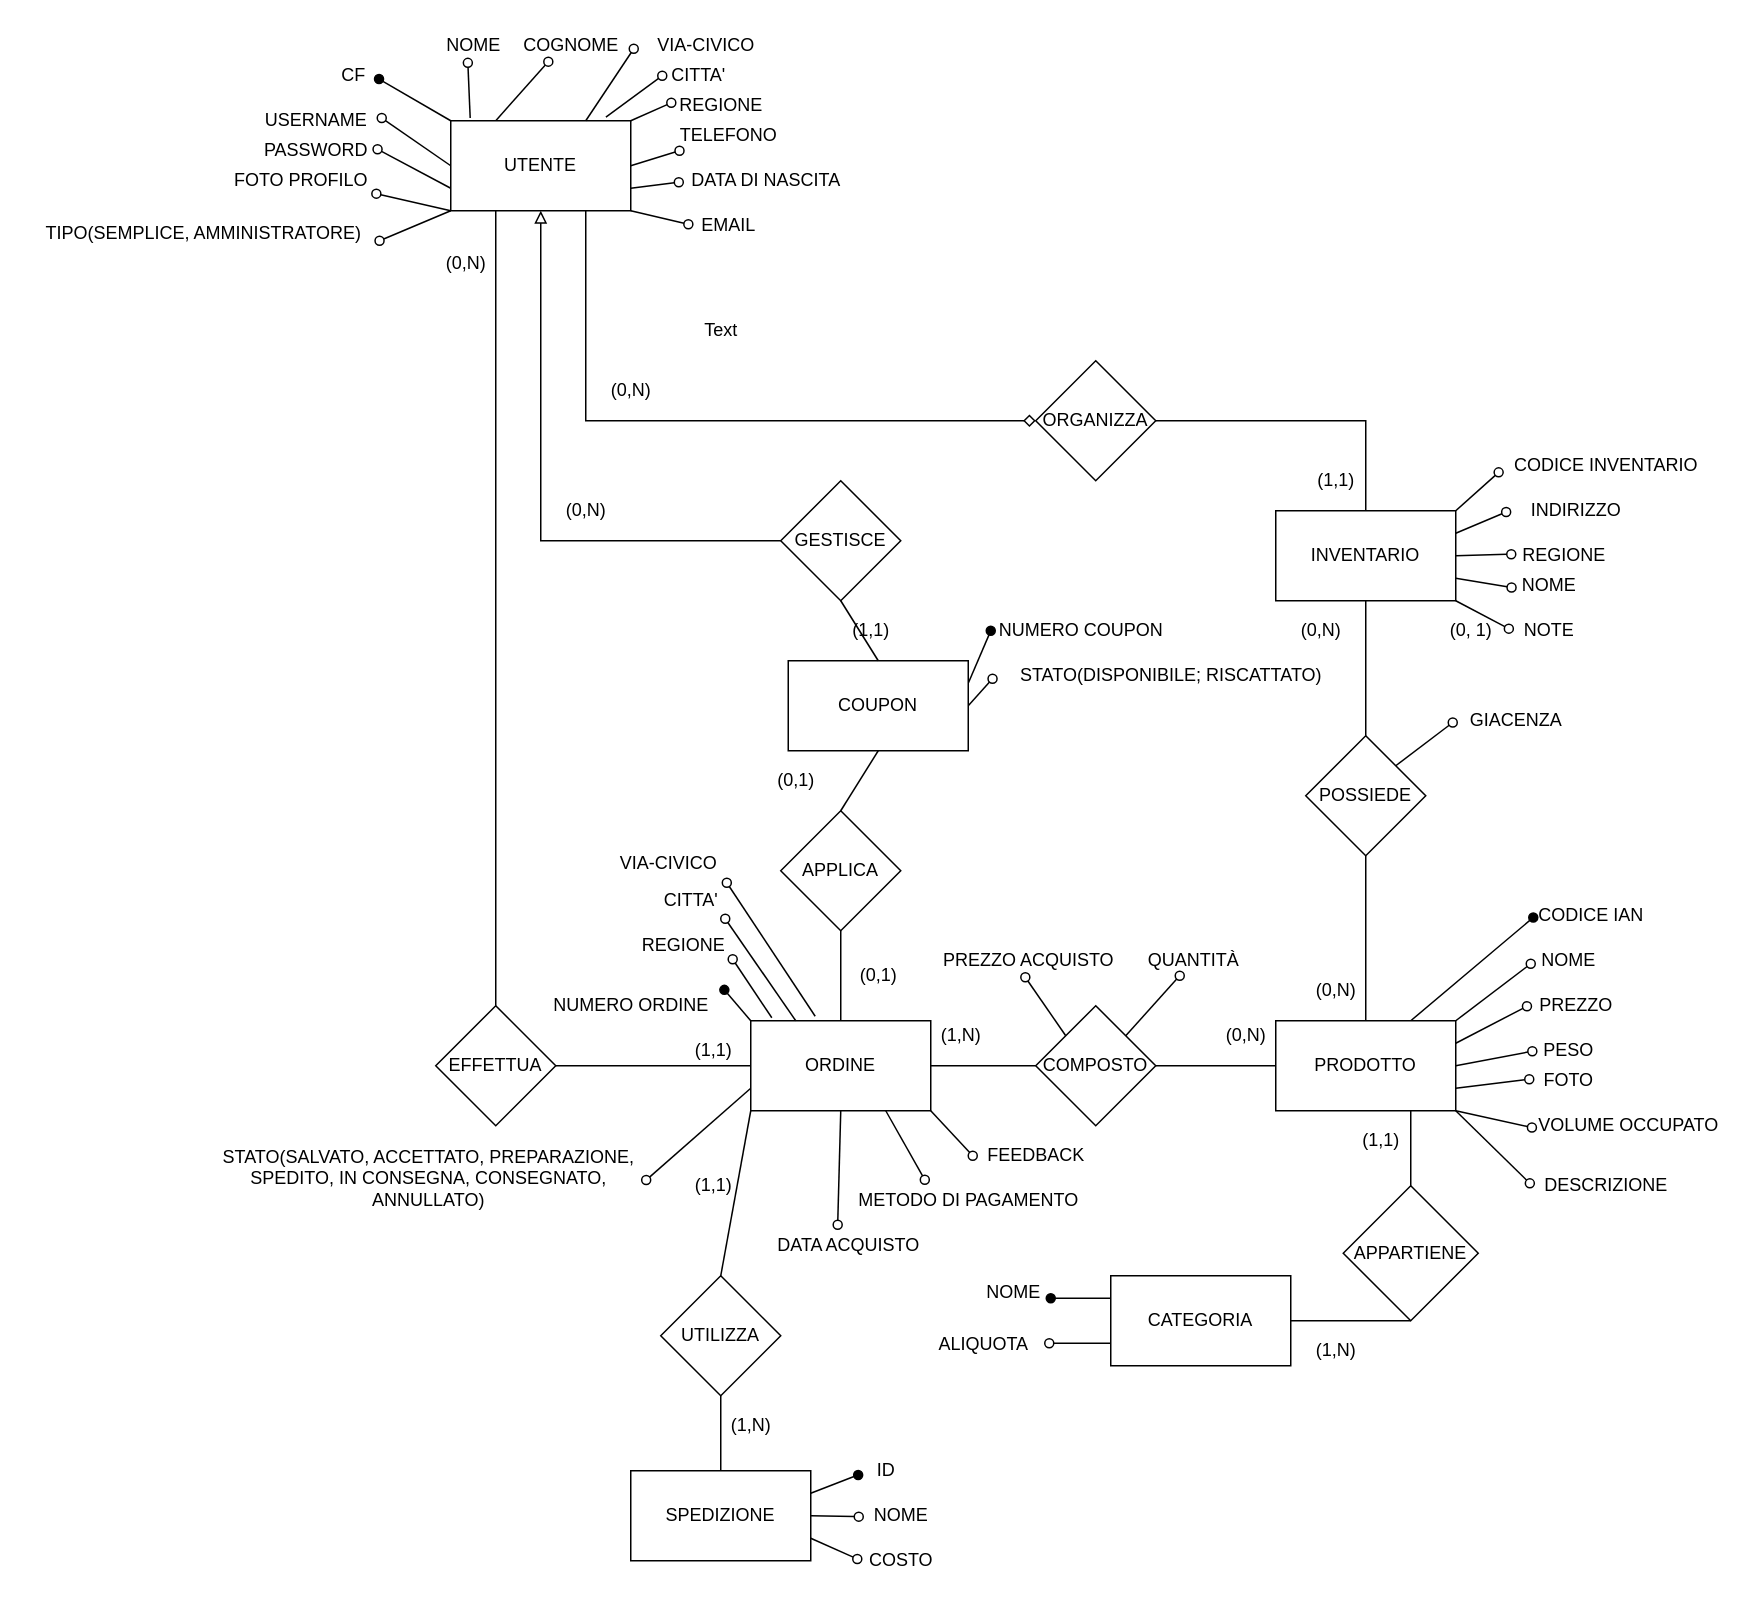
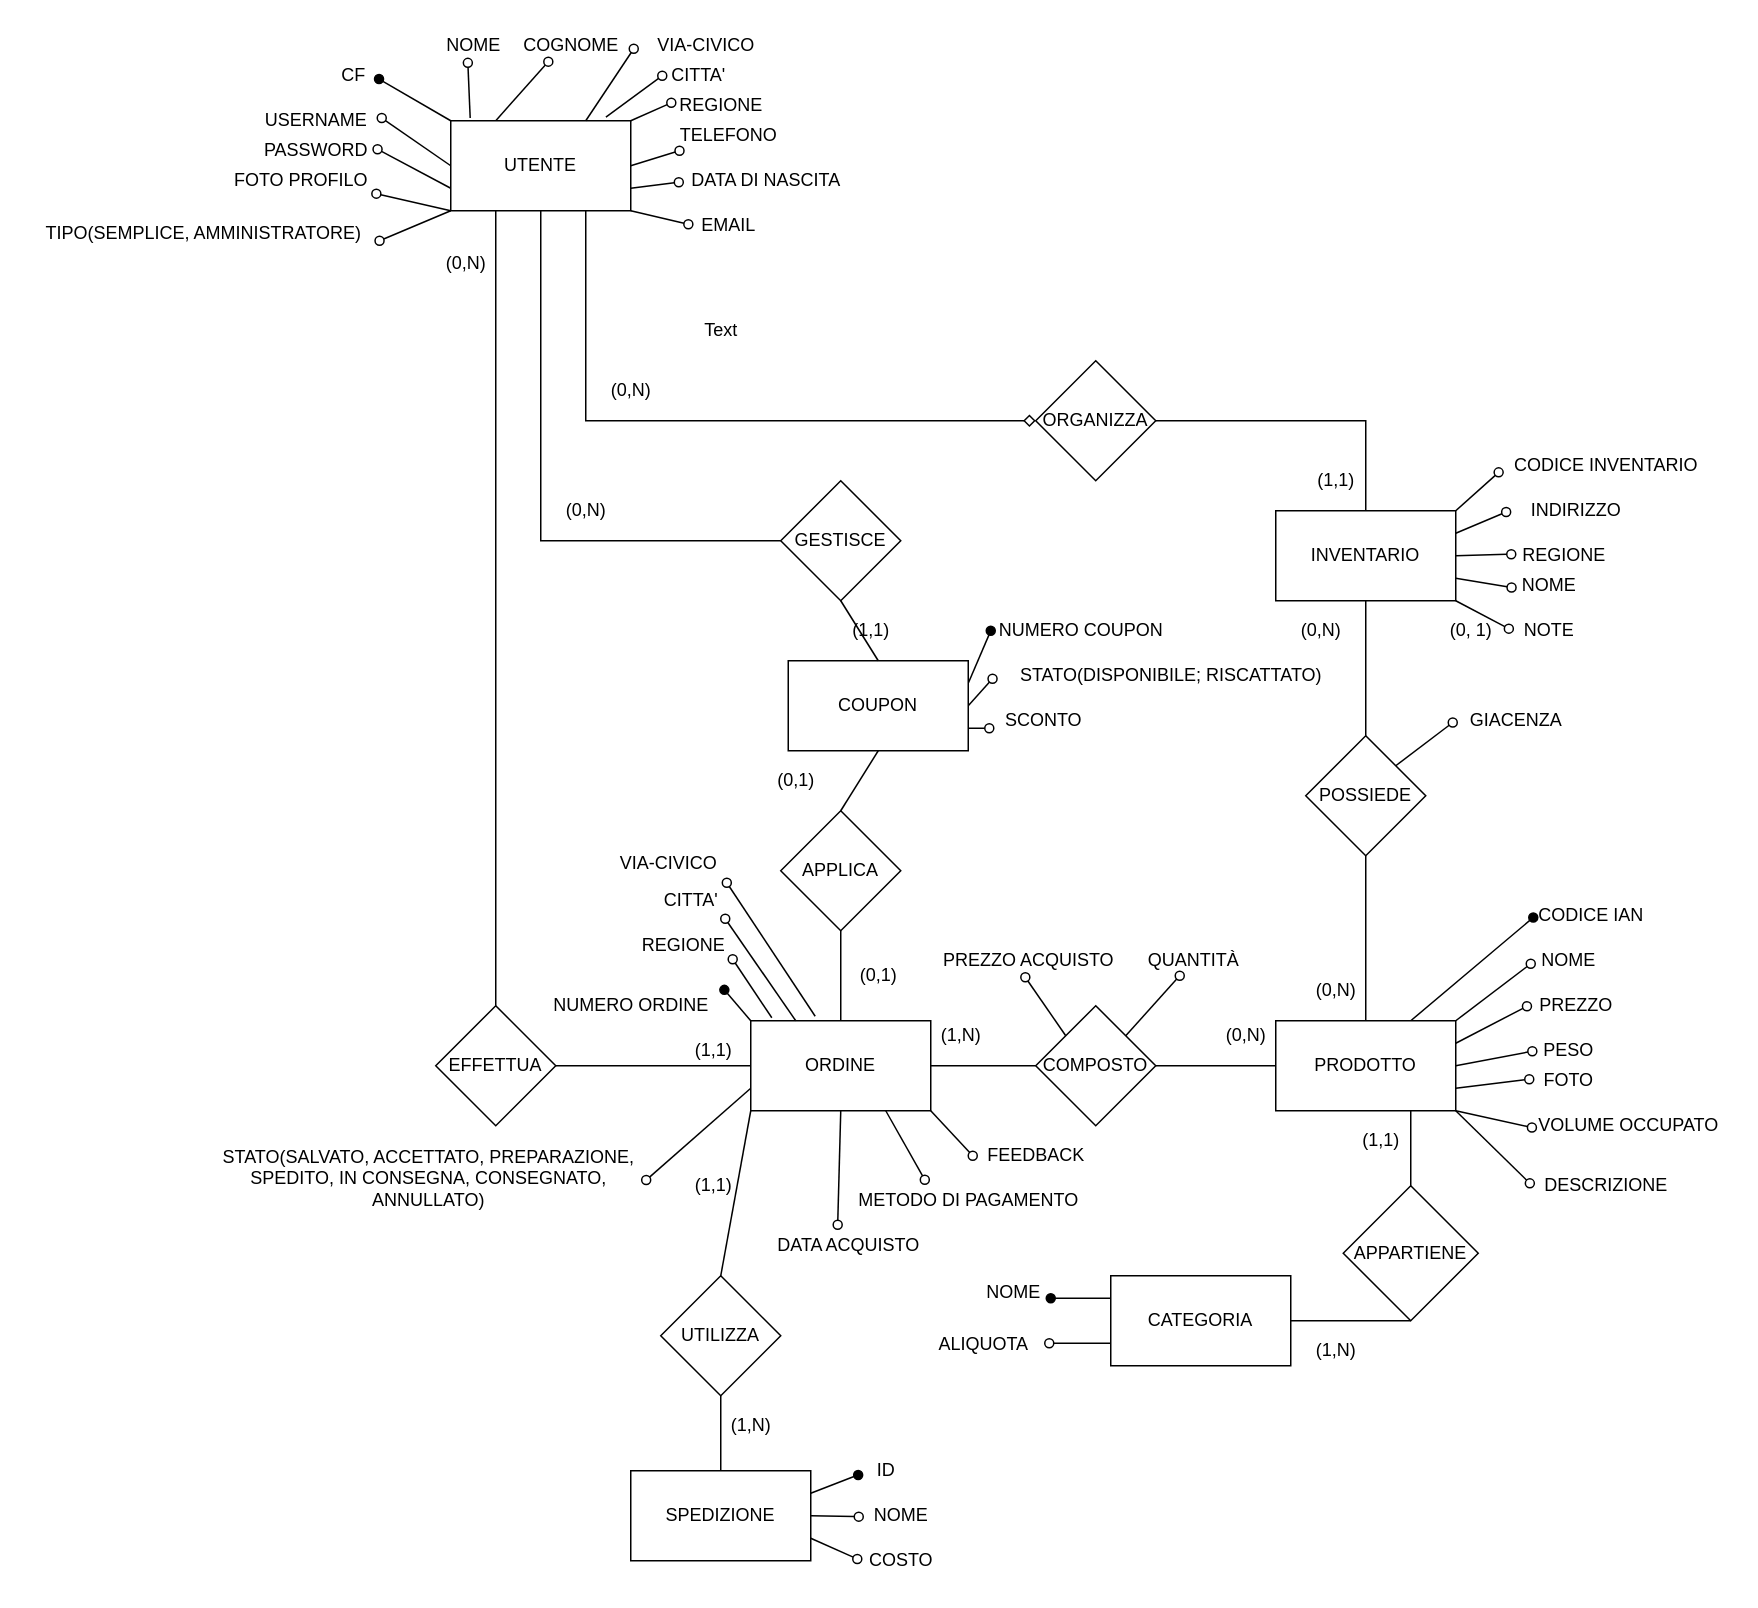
(541, 224) -> (541, 218)
none -> (1043, 721)
none -> (977, 728)
